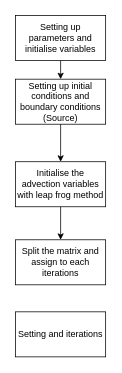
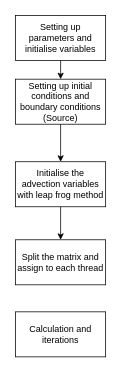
(60, 262) -> (60, 262)
(60, 334) -> (60, 334)
